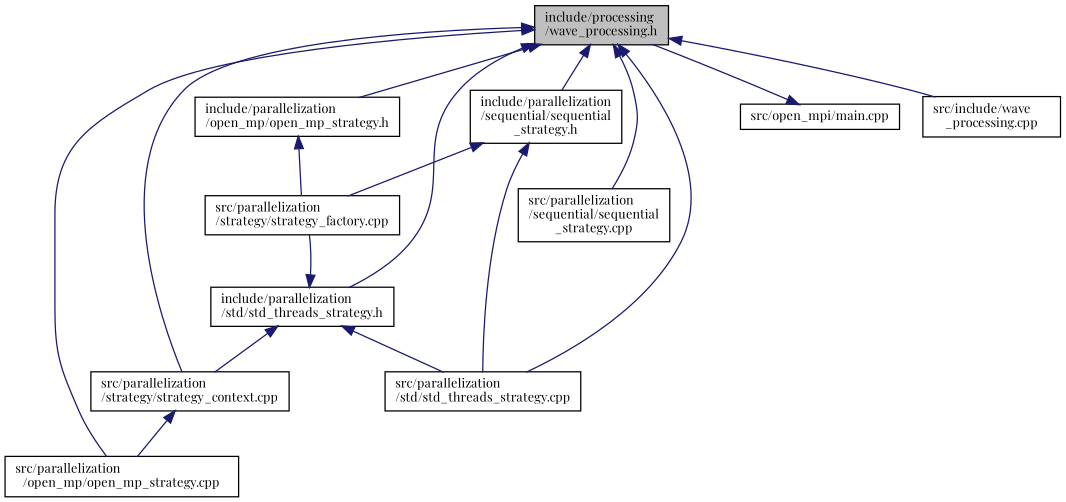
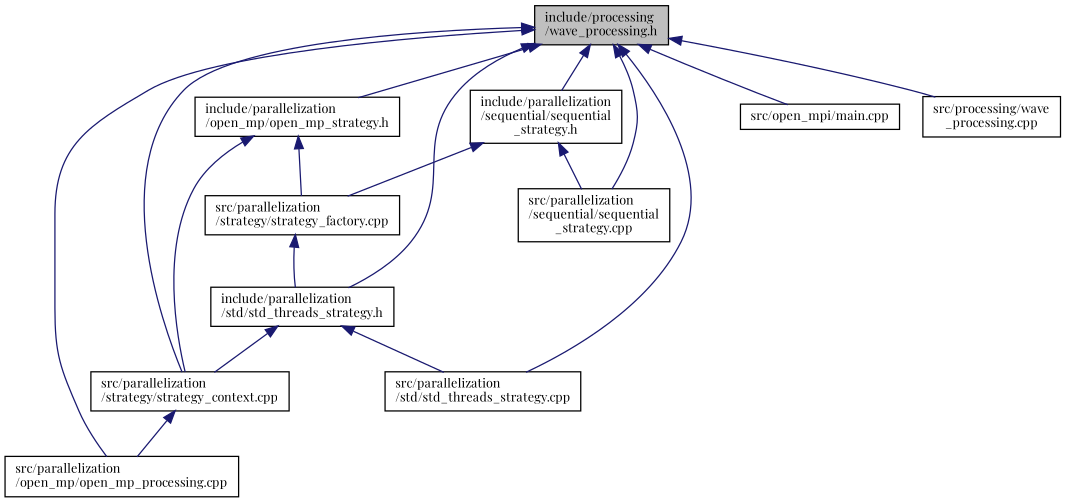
(720, 71) -> (719, 78)
(992, 117) -> (992, 117)
none -> (177, 245)
(311, 255) -> (294, 267)
(491, 261) -> (573, 172)
(122, 477) -> (122, 477)
